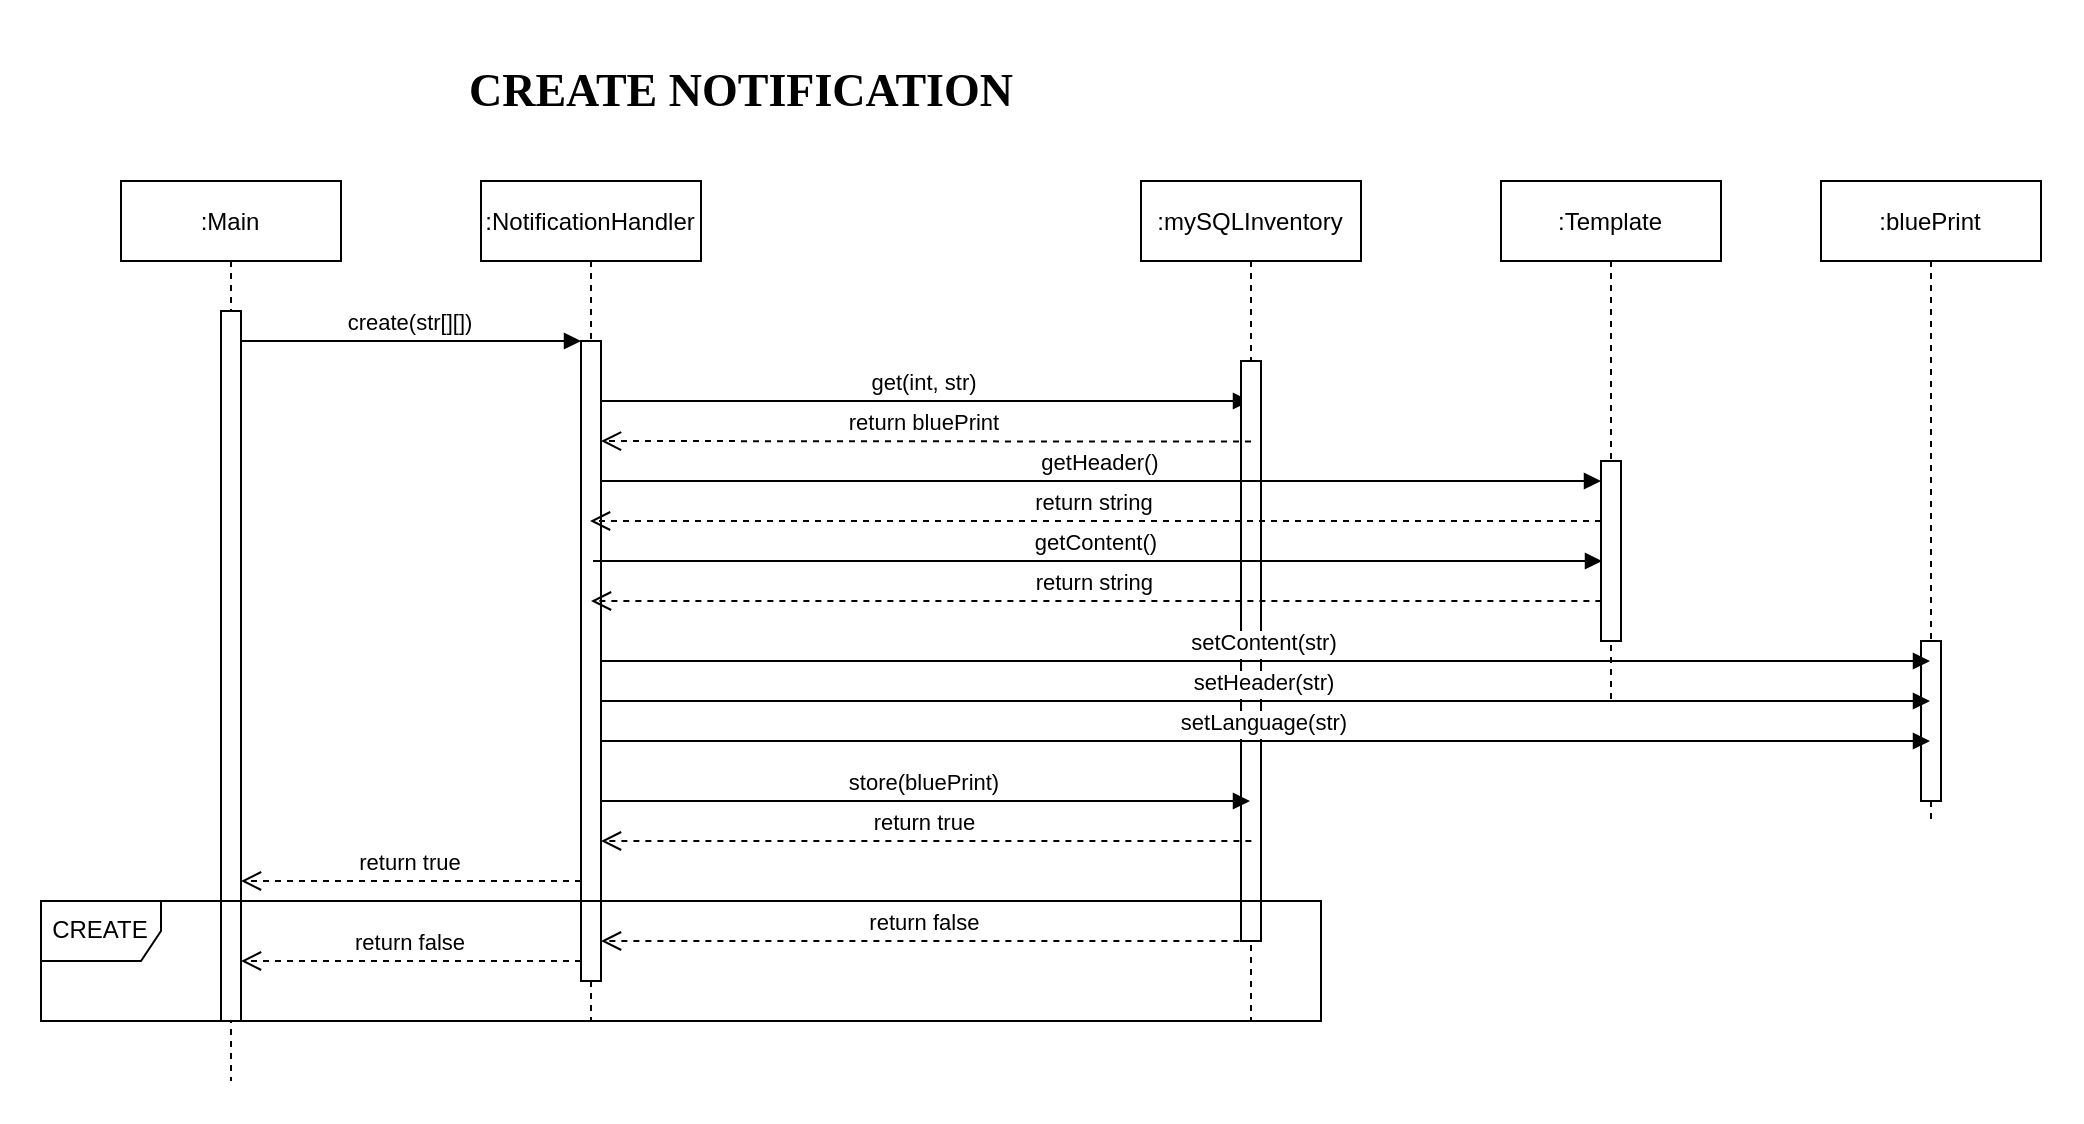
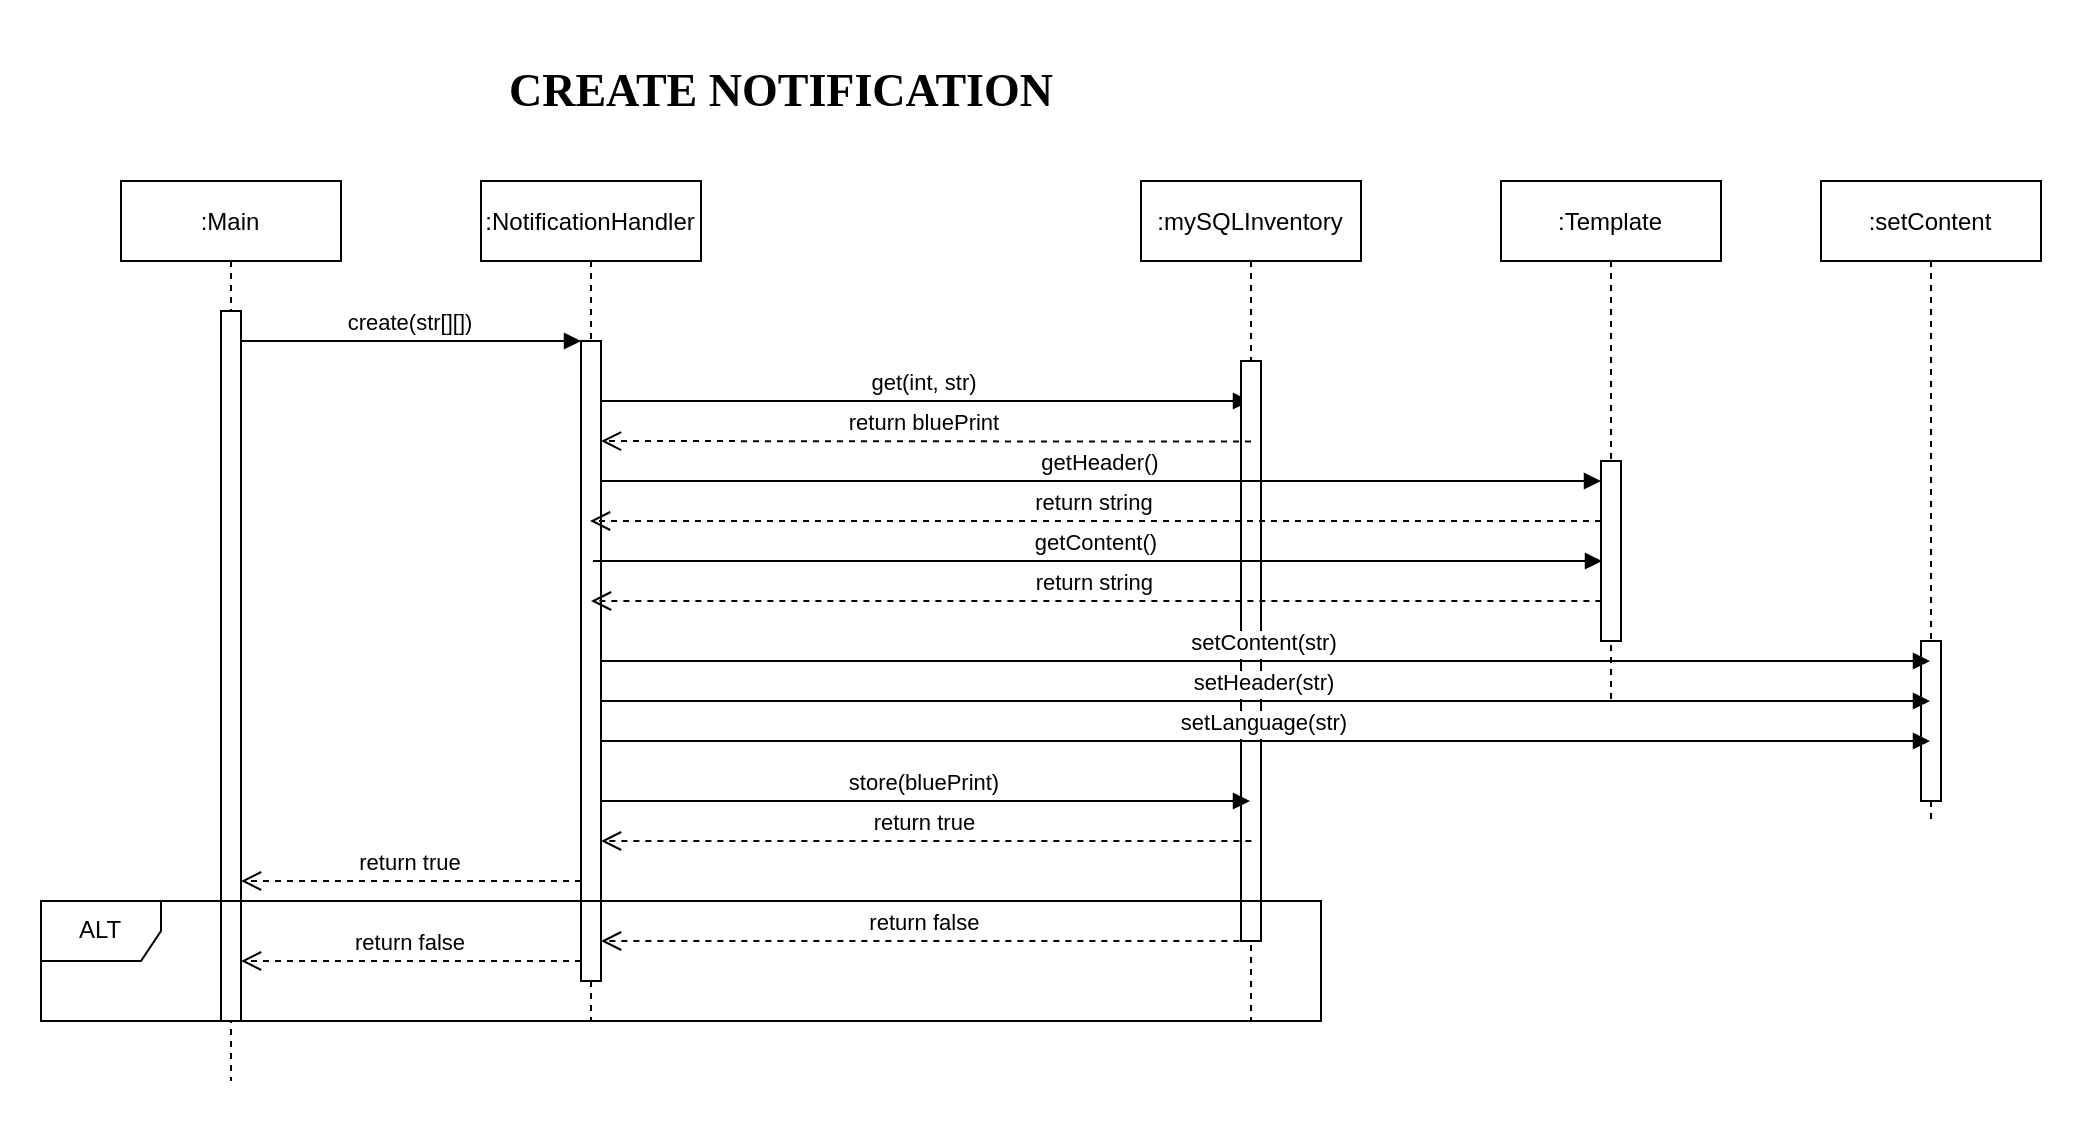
(741, 91) -> (781, 91)
(1930, 222) -> (1930, 222)
(101, 931) -> (101, 931)
